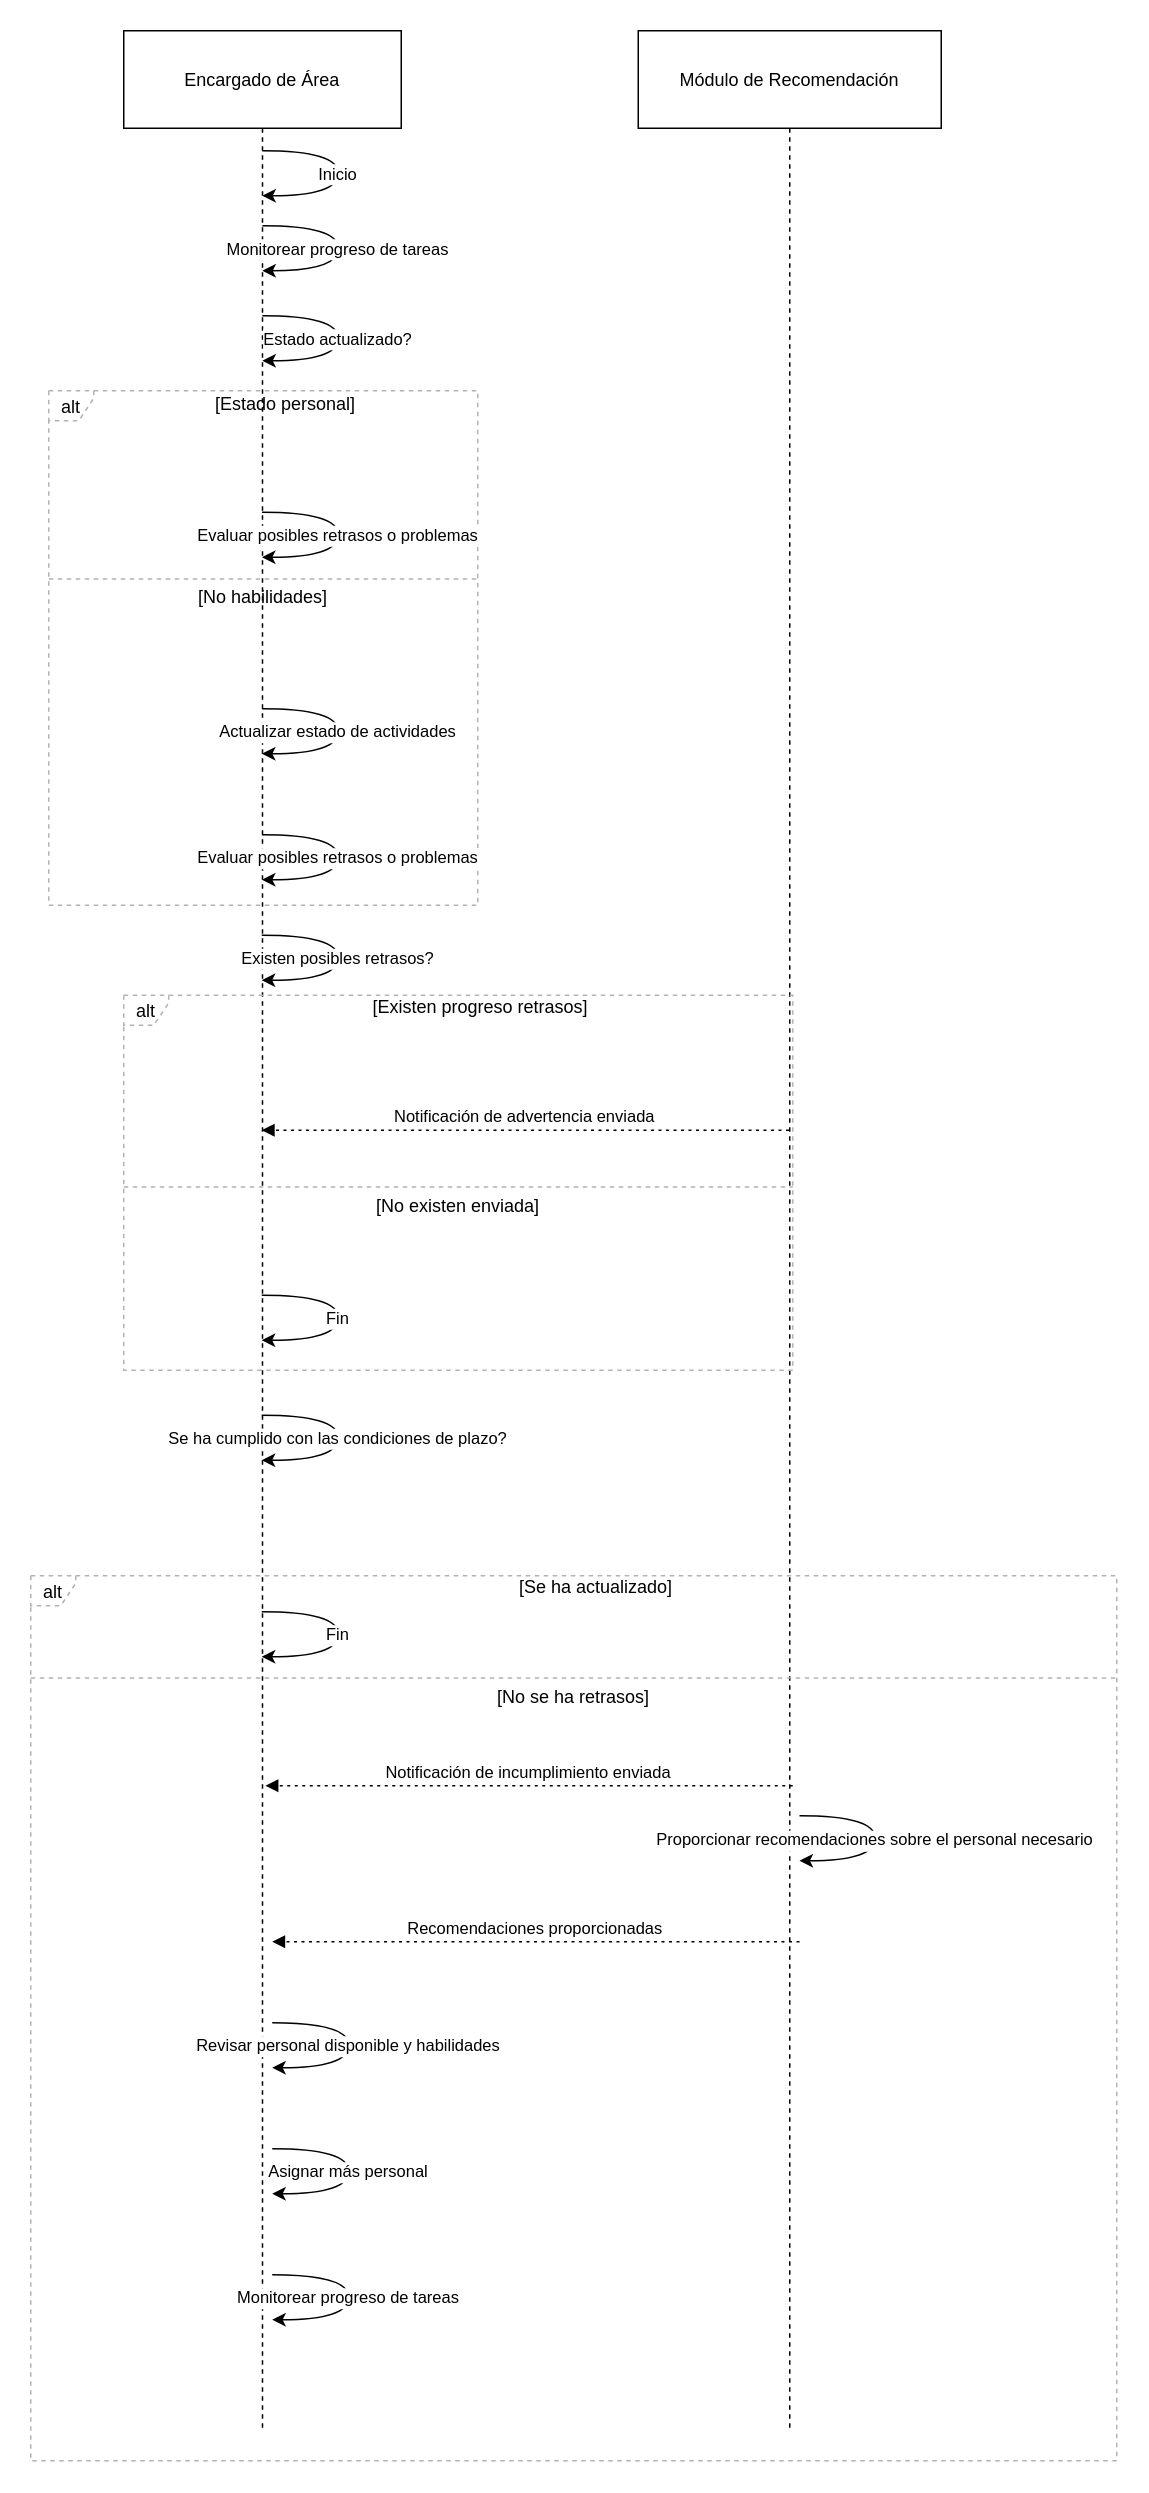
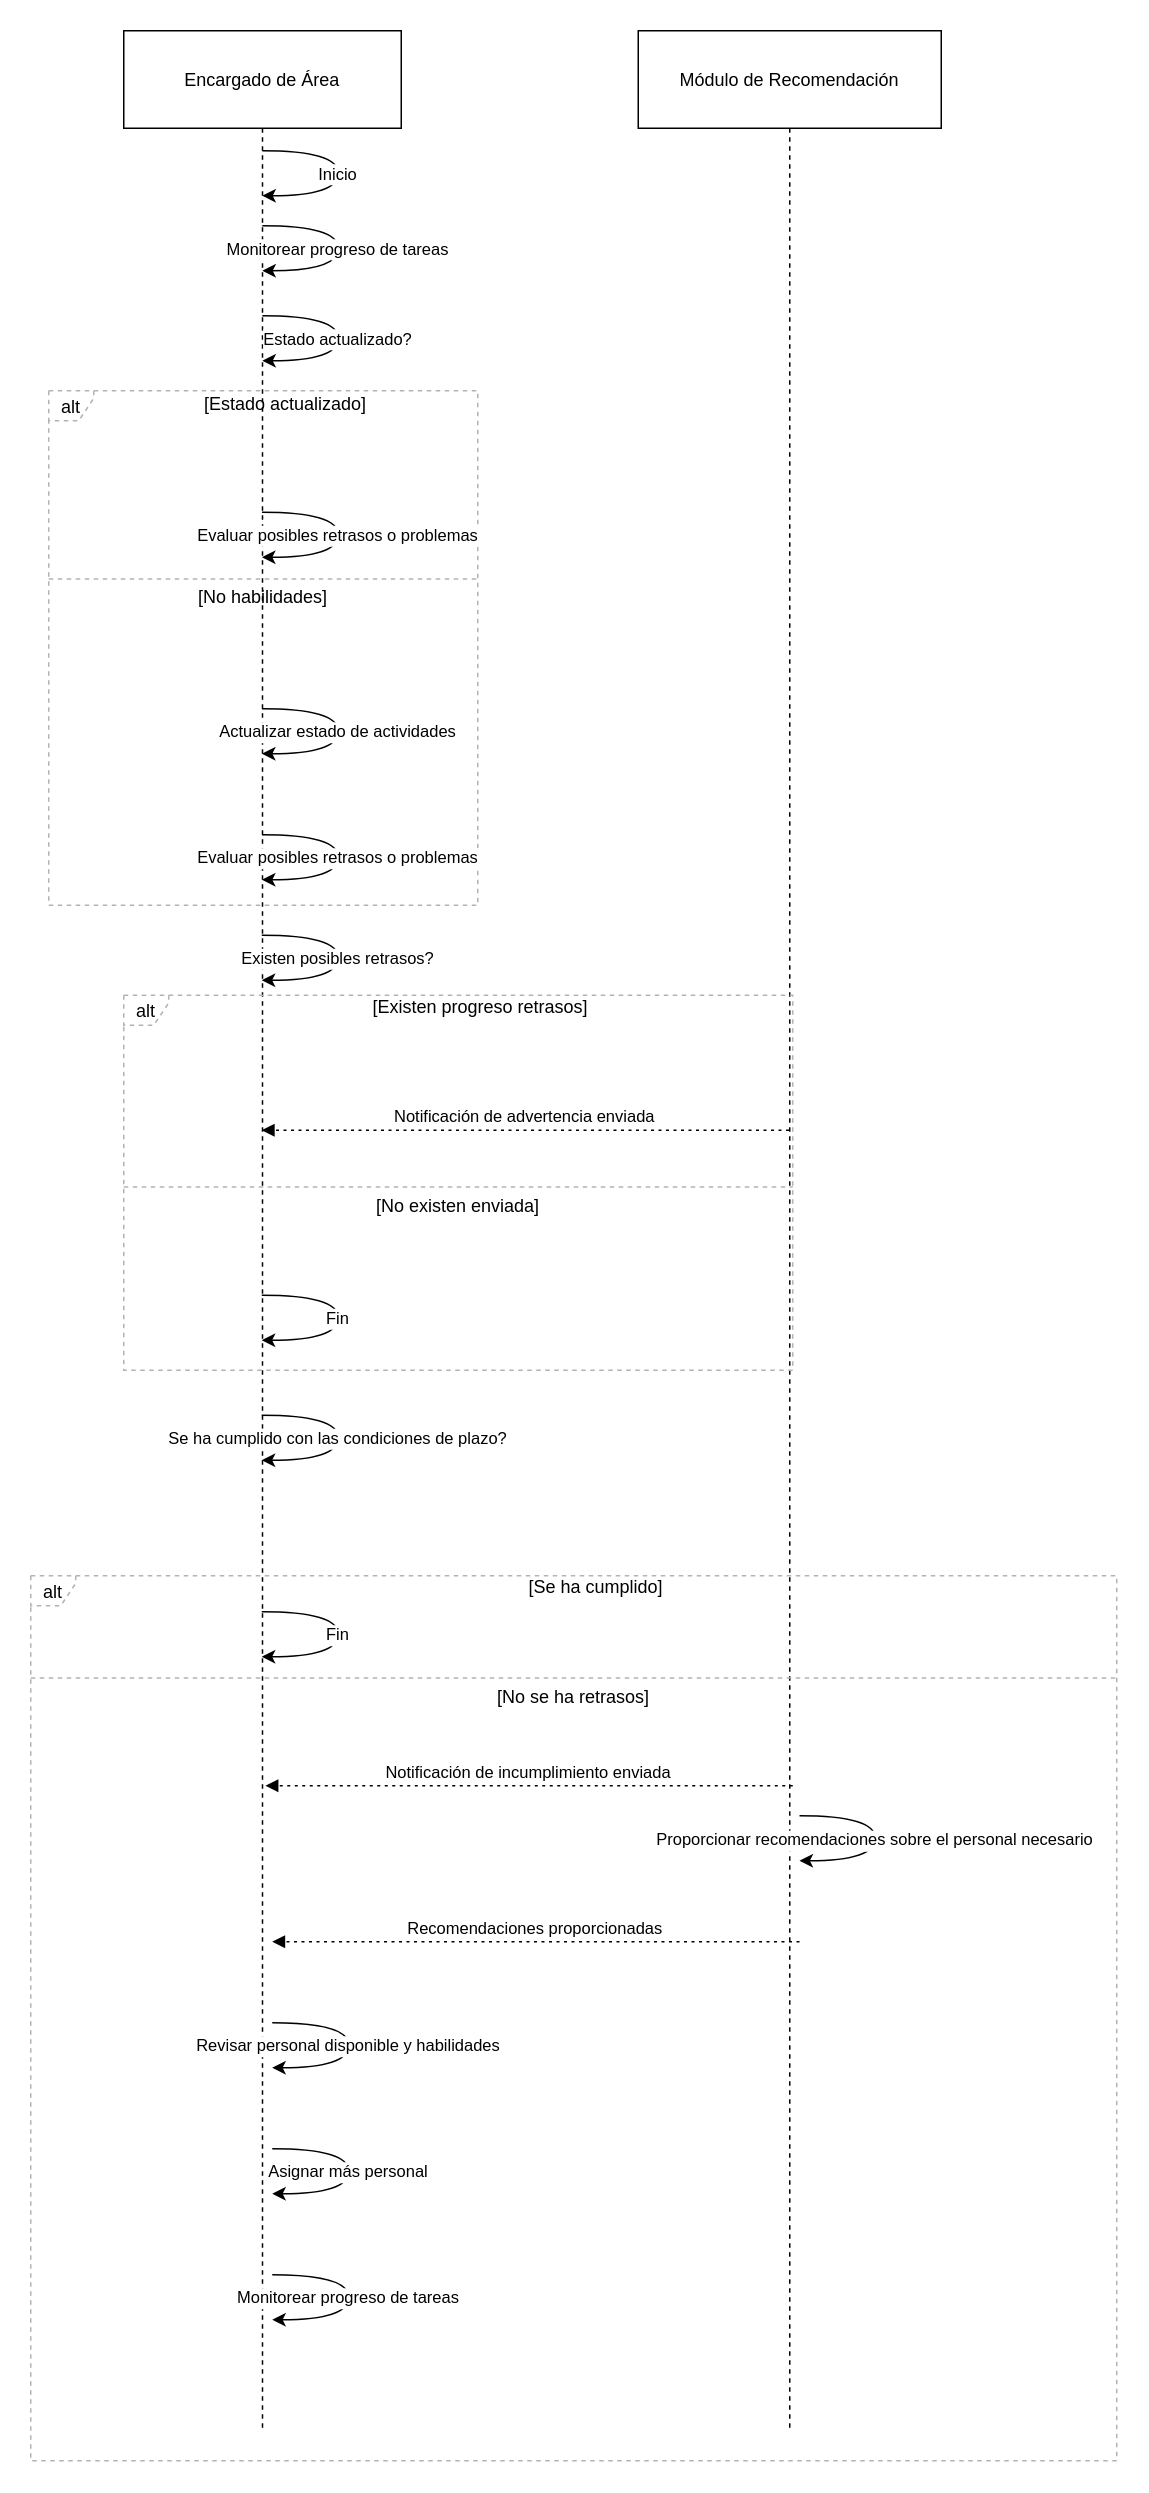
(286, 404) -> (286, 404)
(596, 1588) -> (596, 1588)
